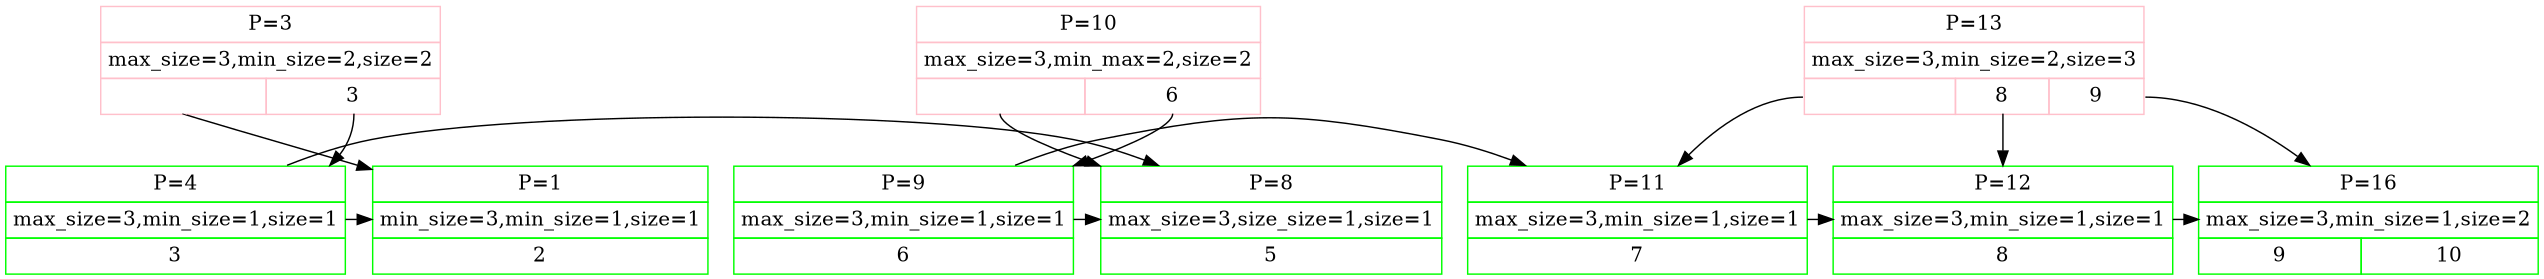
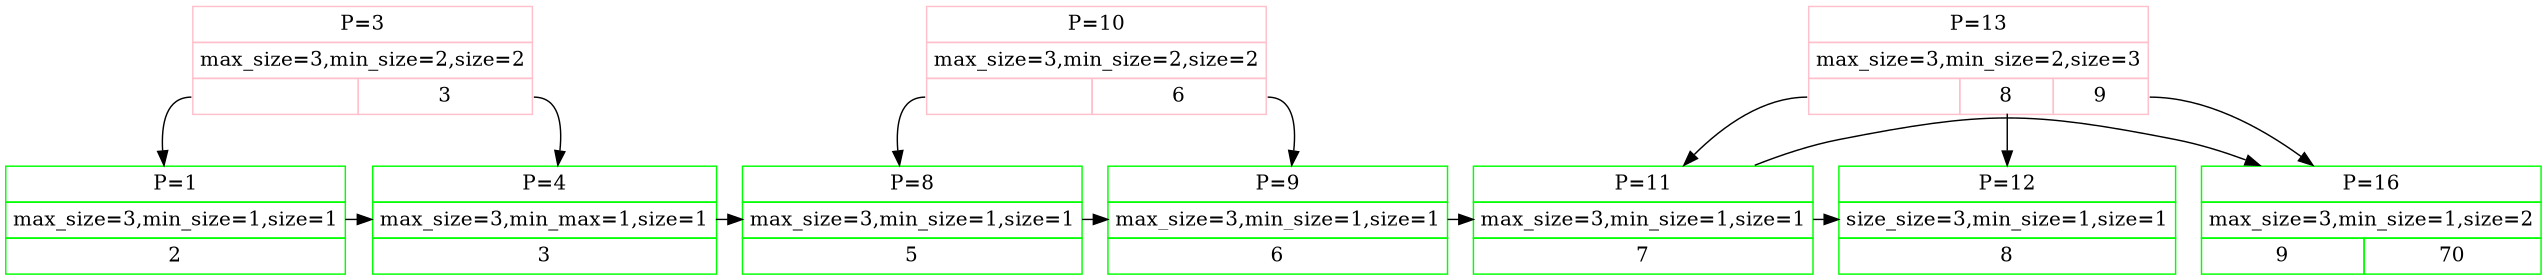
(1089, 60) -> (1096, 60)
(176, 219) -> (545, 219)
(351, 219) -> (351, 219)
(540, 219) -> (176, 219)
(1079, 219) -> (1088, 219)
(1271, 219) -> (912, 219)
(2003, 219) -> (2007, 219)
(2178, 219) -> (1987, 119)
(2450, 255) -> (2453, 255)
